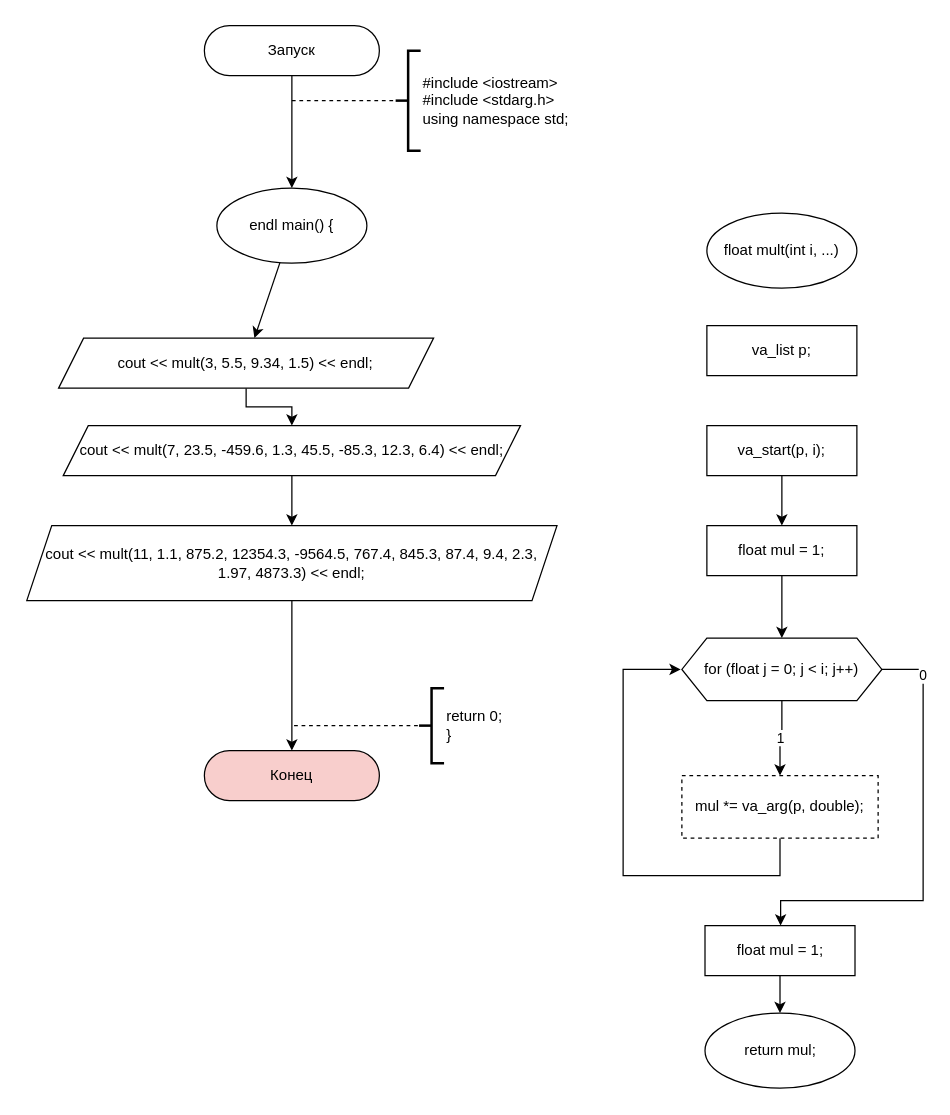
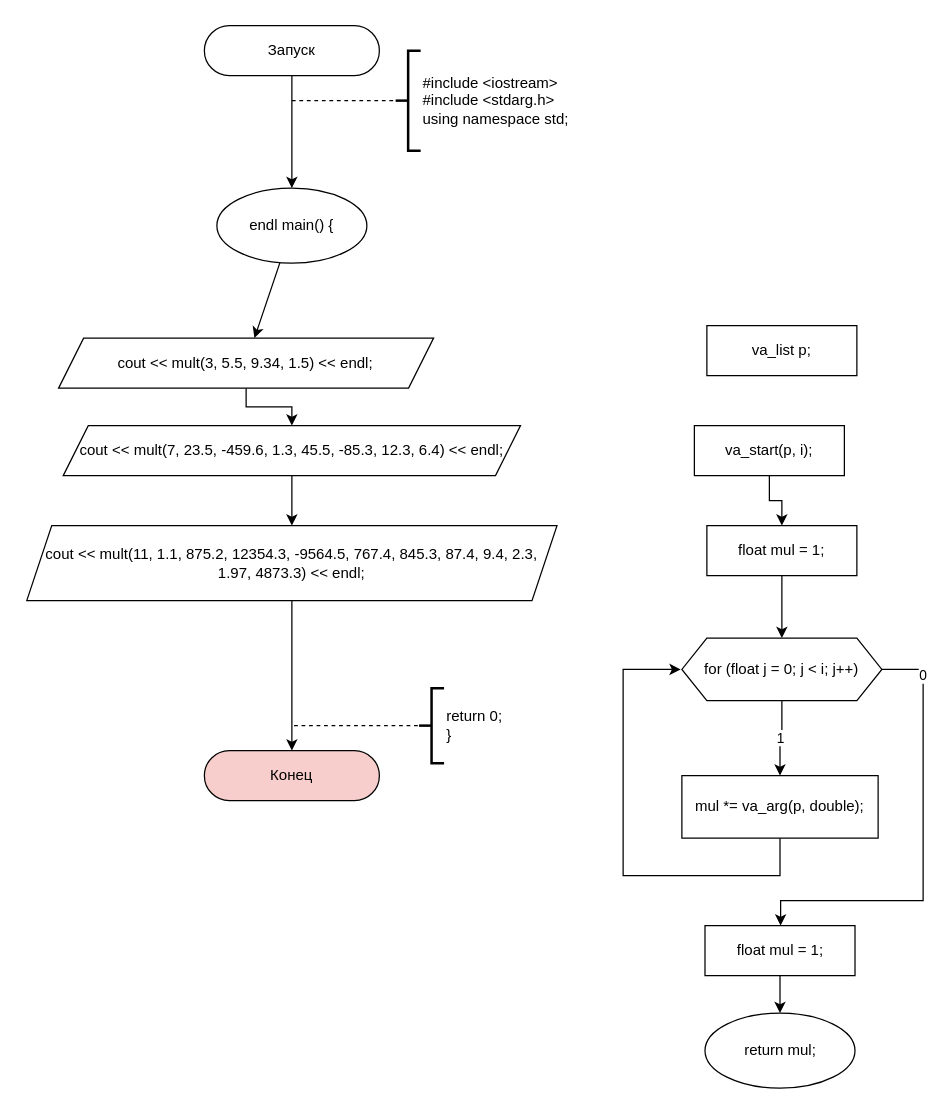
(782, 251) -> none
(782, 451) -> (769, 451)
(780, 807) -> (780, 807)
